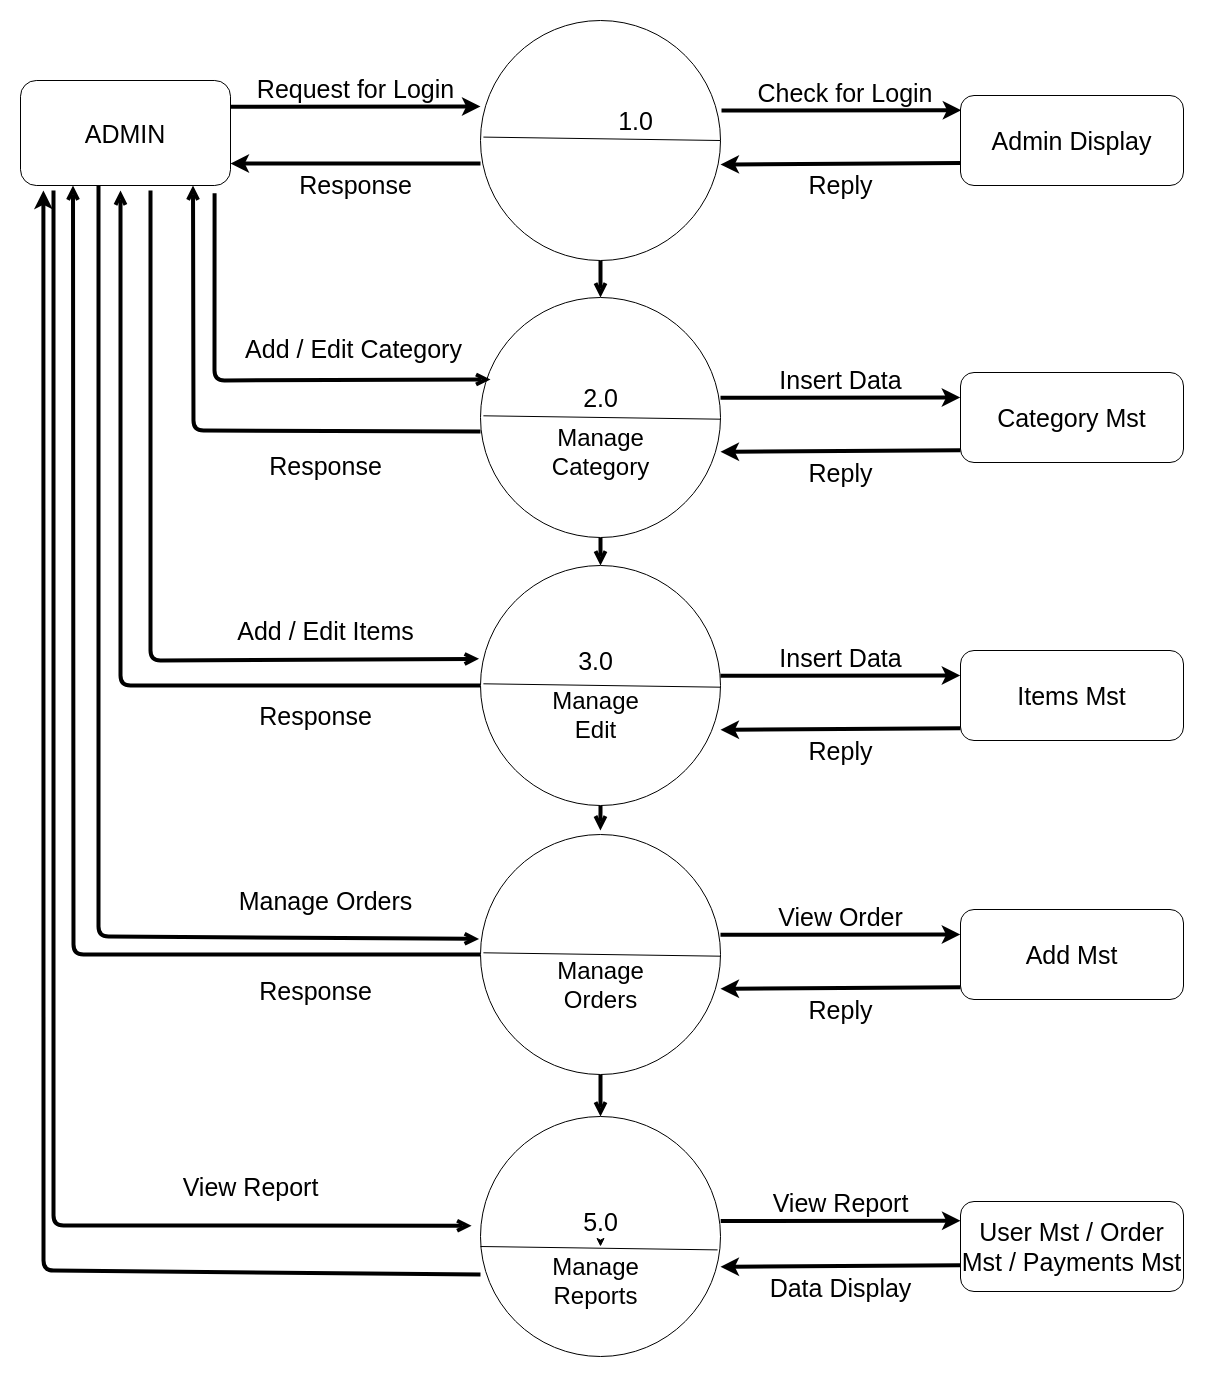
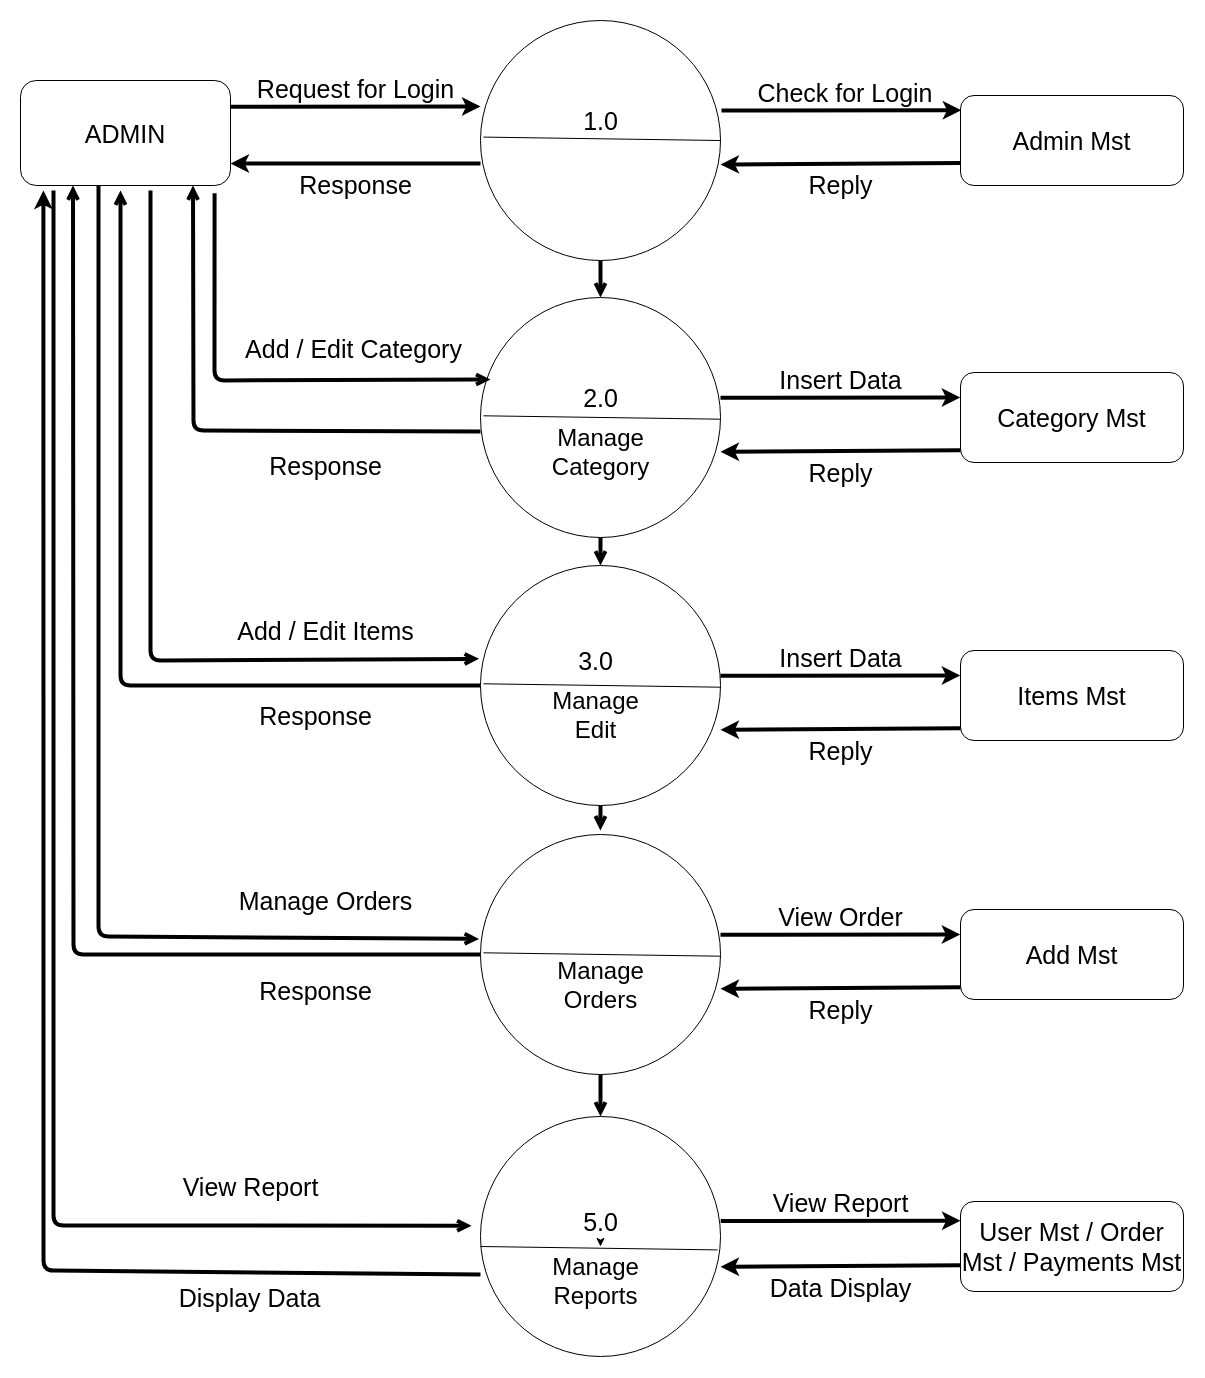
(636, 121) -> (601, 121)
(1072, 141) -> (1072, 141)
none -> (250, 1298)
